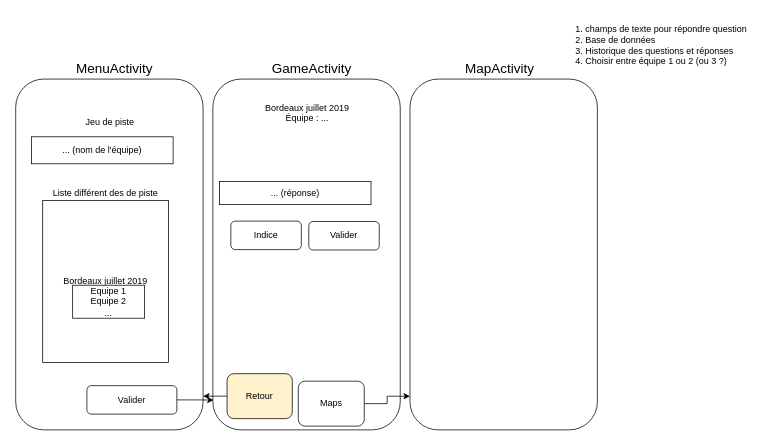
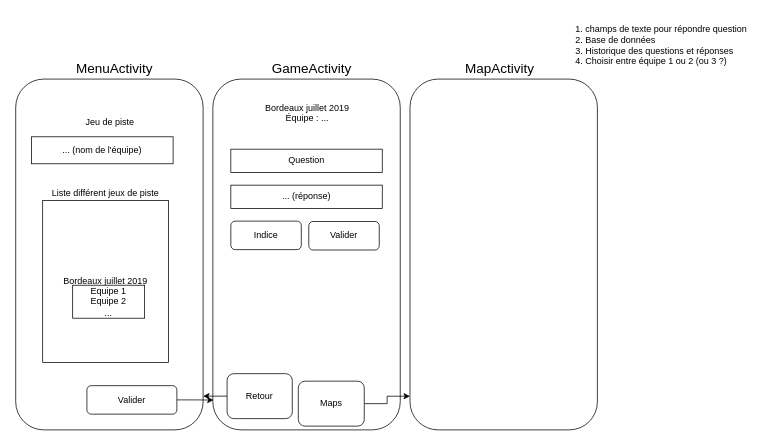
none -> (306, 161)
(105, 193) -> (105, 193)
(295, 193) -> (306, 197)
(260, 396) -> (260, 396)
